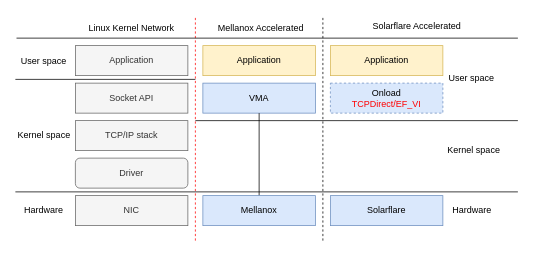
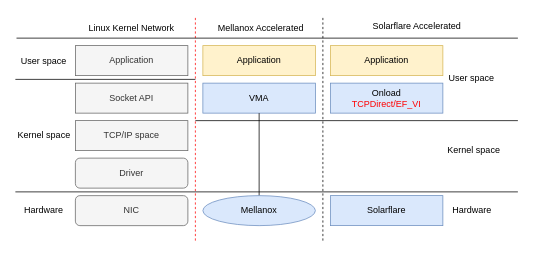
(387, 98) -> (387, 98)
(132, 135) -> (132, 135)
(132, 210) -> (132, 210)
(259, 210) -> (259, 210)
